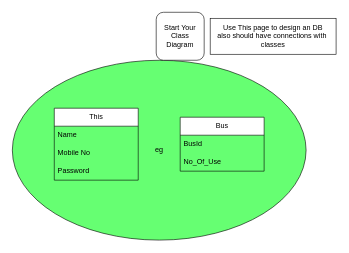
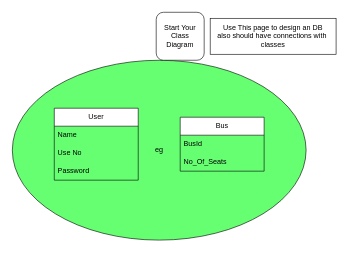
(96, 117) -> (96, 117)
(73, 153) -> (69, 153)
(202, 162) -> (206, 162)
